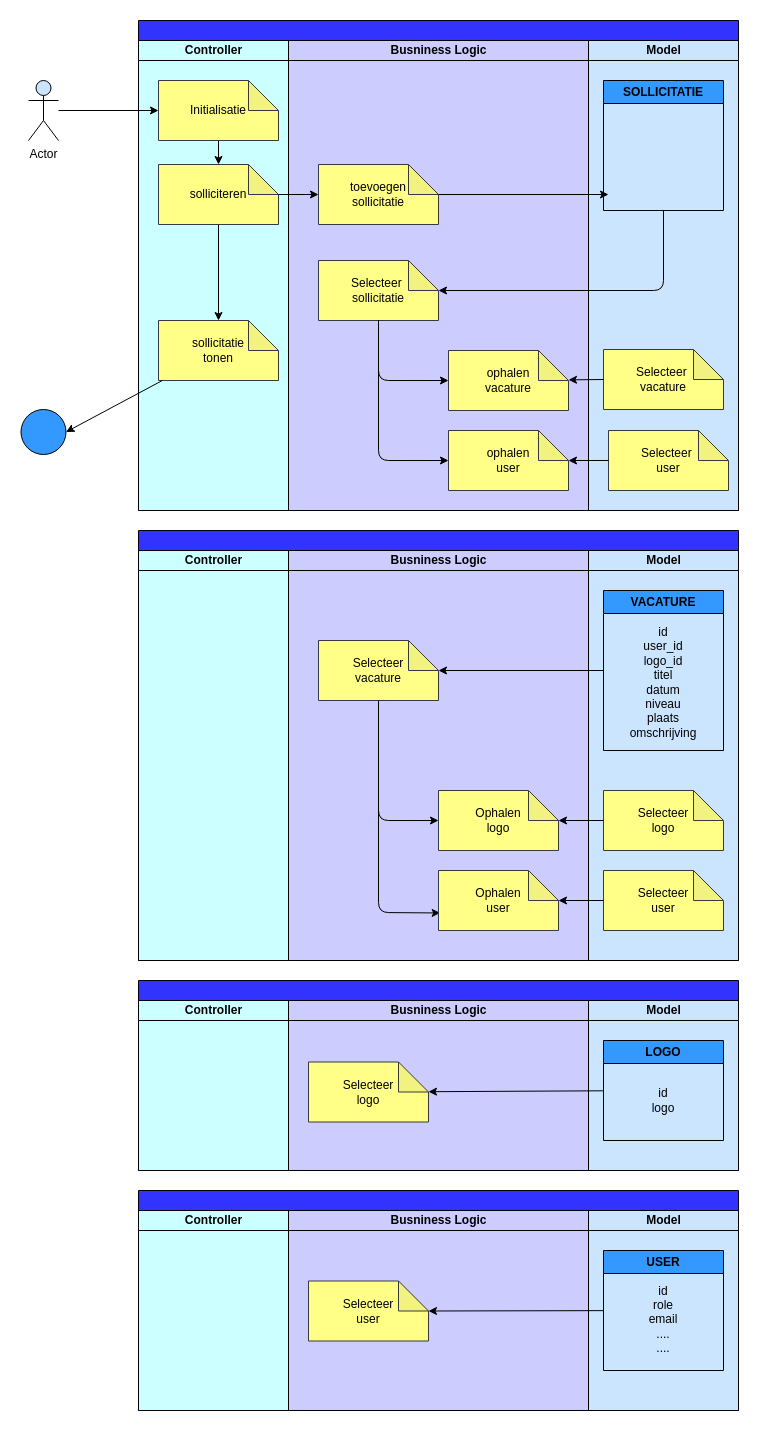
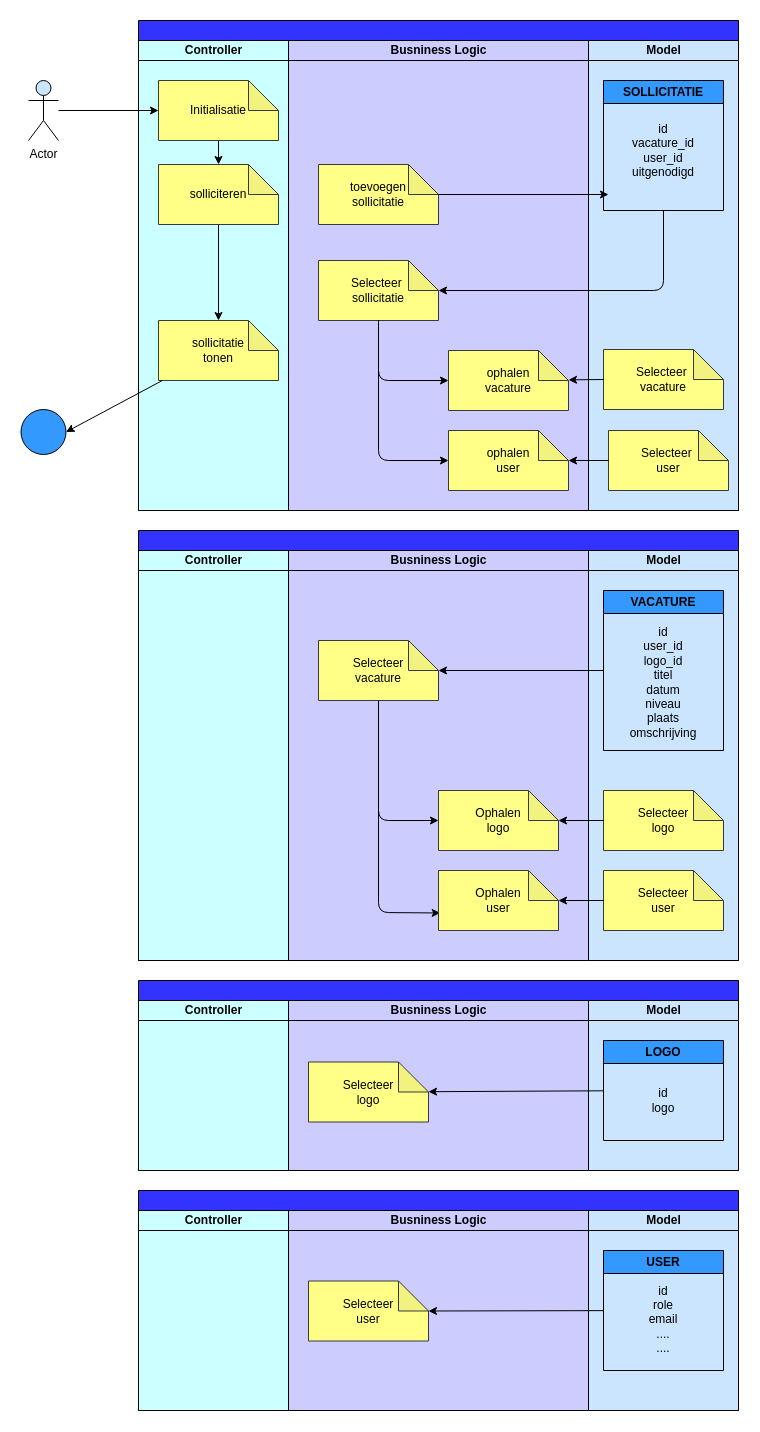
none -> (664, 151)
(296, 195) -> none
